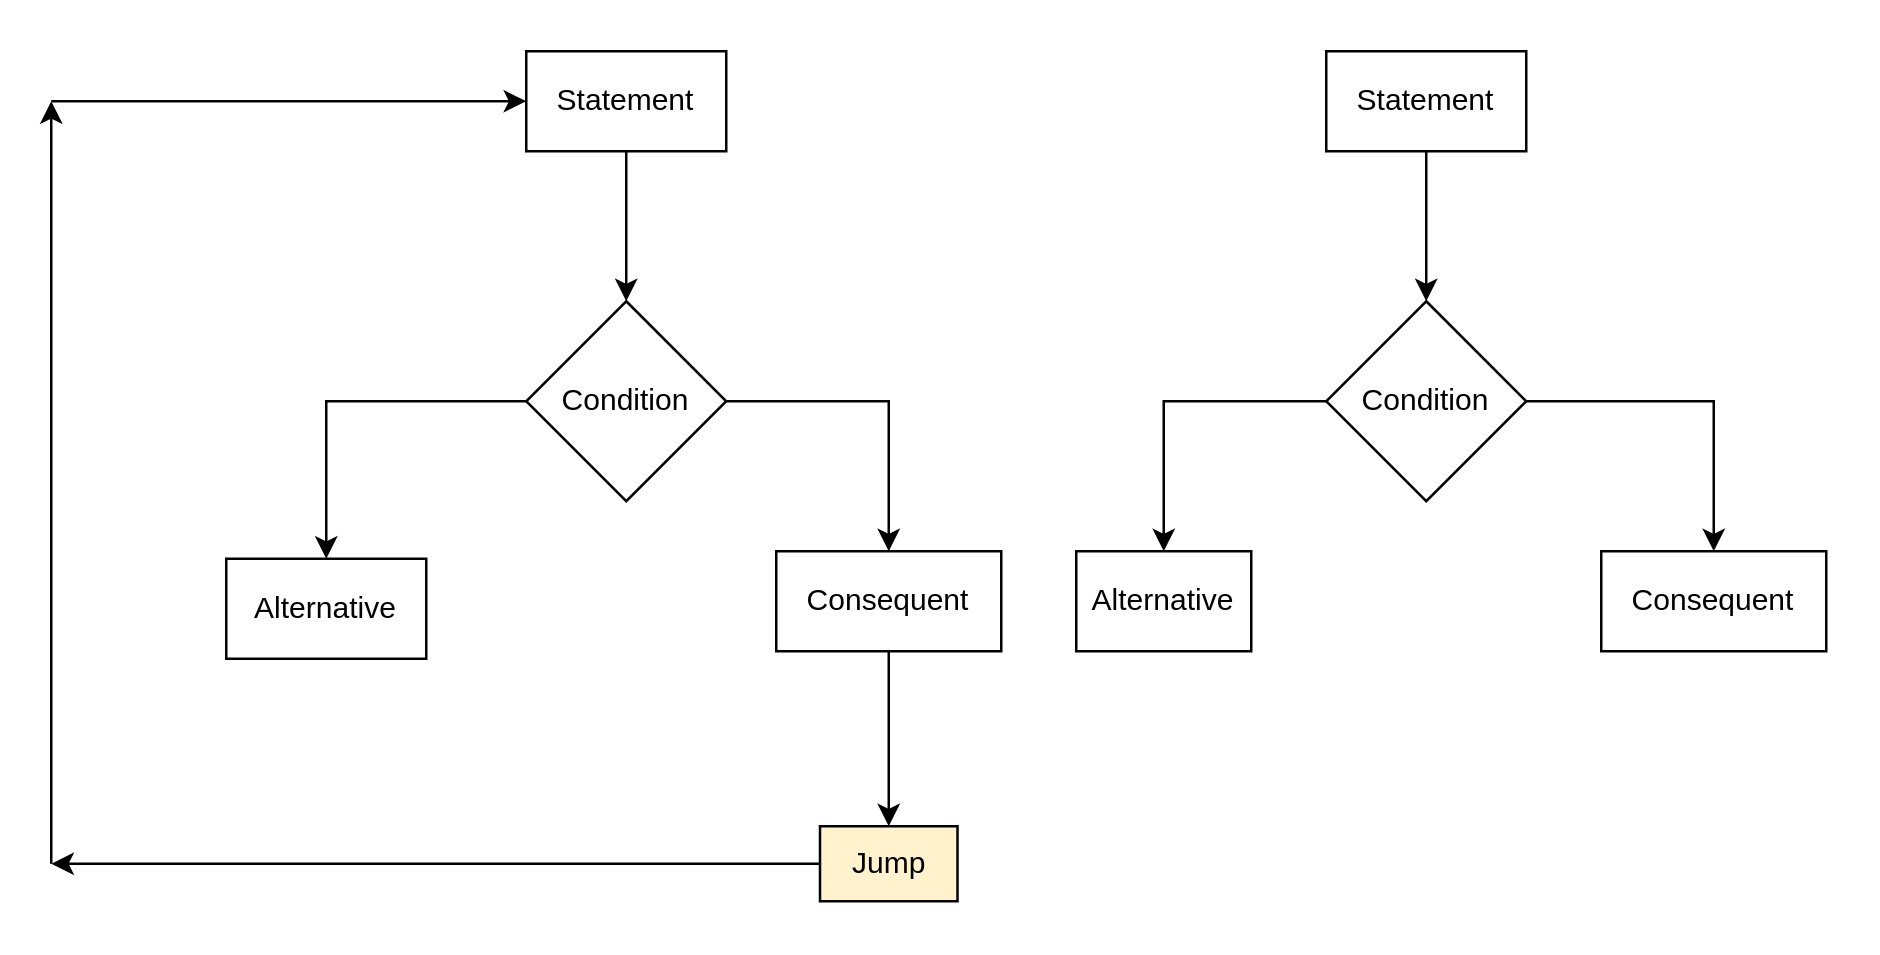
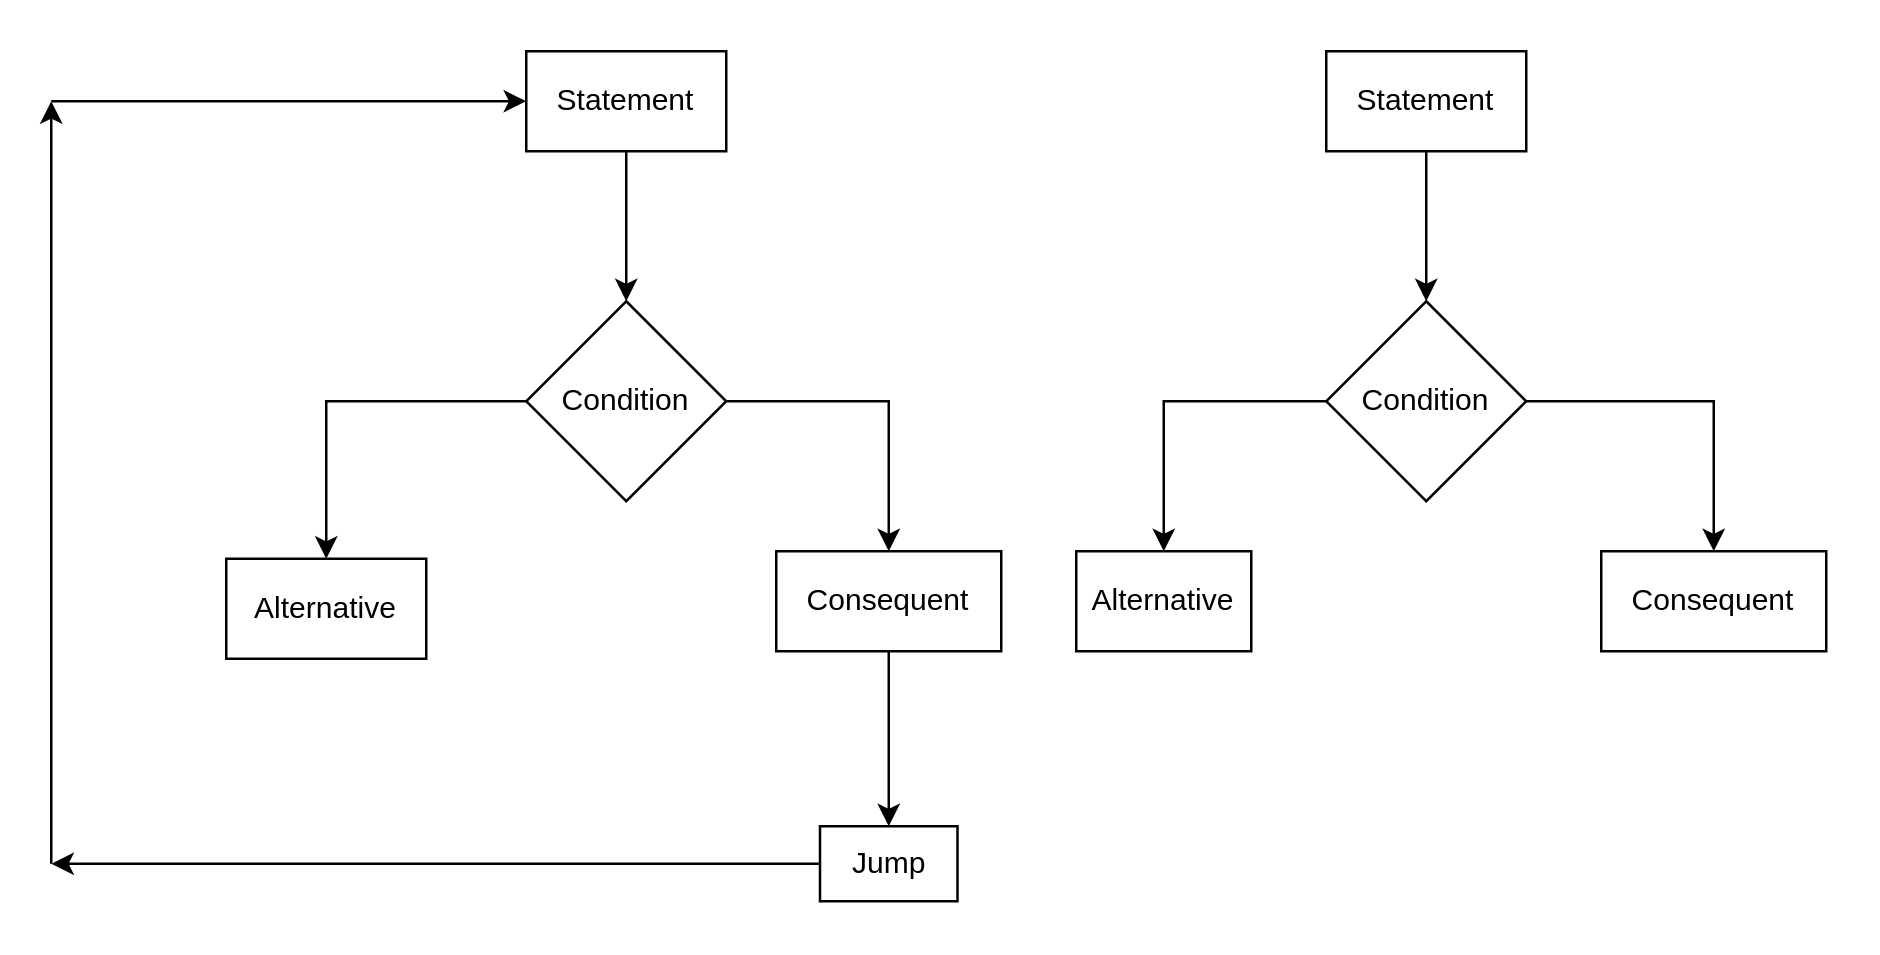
(889, 864) -> (889, 864)
